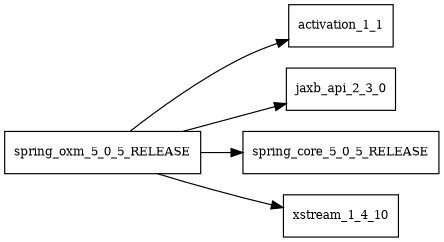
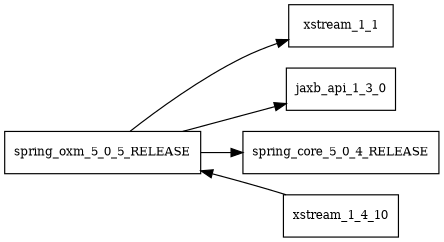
(341, 26) -> (341, 26)
(341, 89) -> (341, 89)
(341, 153) -> (341, 153)
(214, 190) -> (249, 184)
